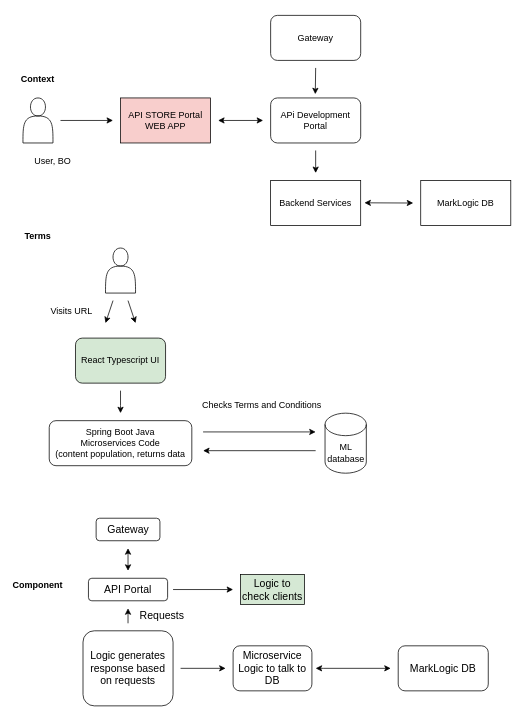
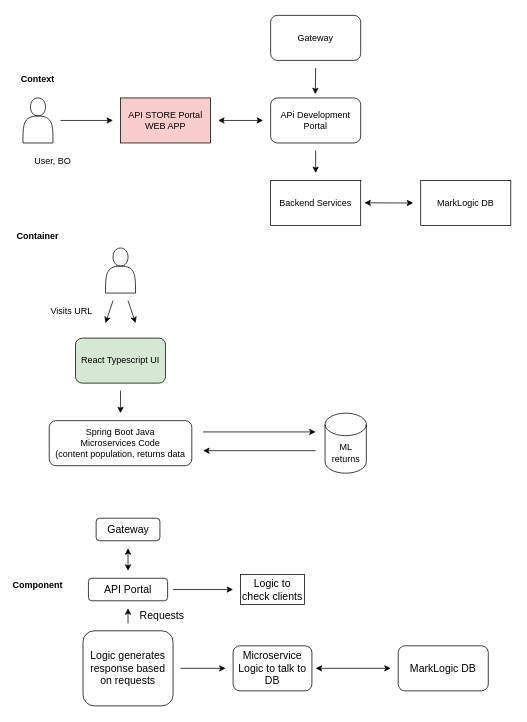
(38, 237) -> (38, 237)
(261, 405) -> none
(346, 453) -> (346, 453)
(272, 589) -> (272, 589)
